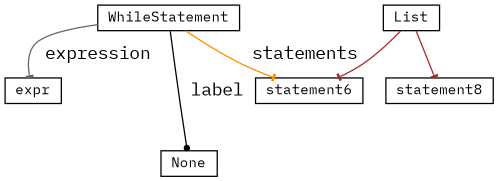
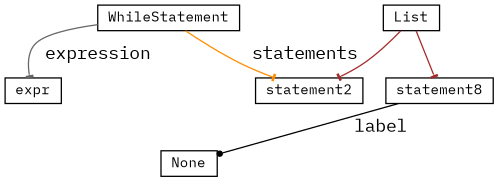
(178, 88) -> (310, 128)
(309, 91) -> (309, 91)
